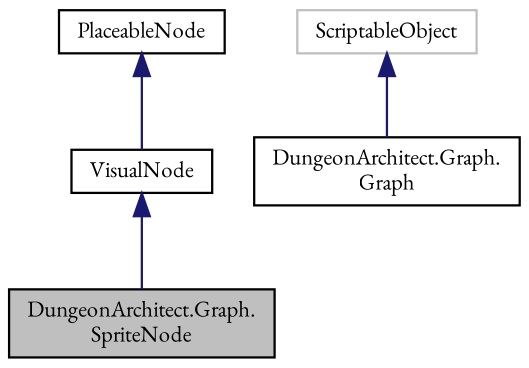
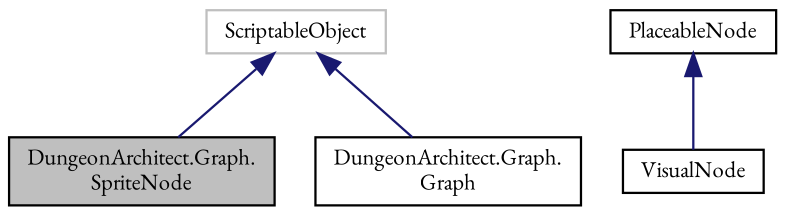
(142, 253) -> (217, 103)
